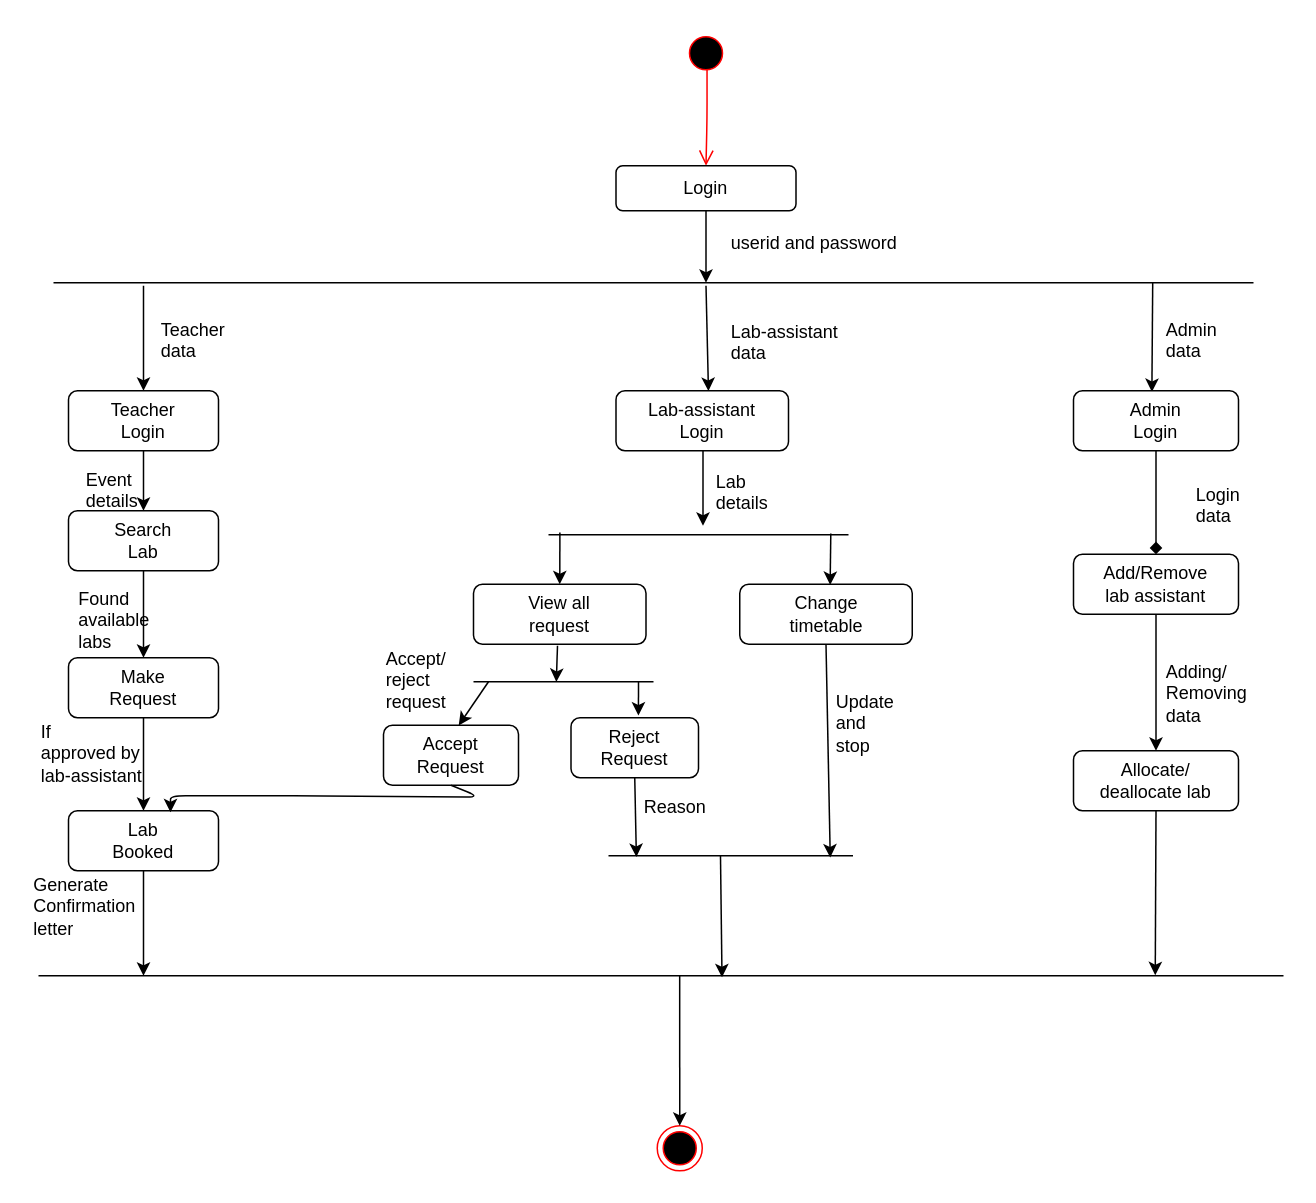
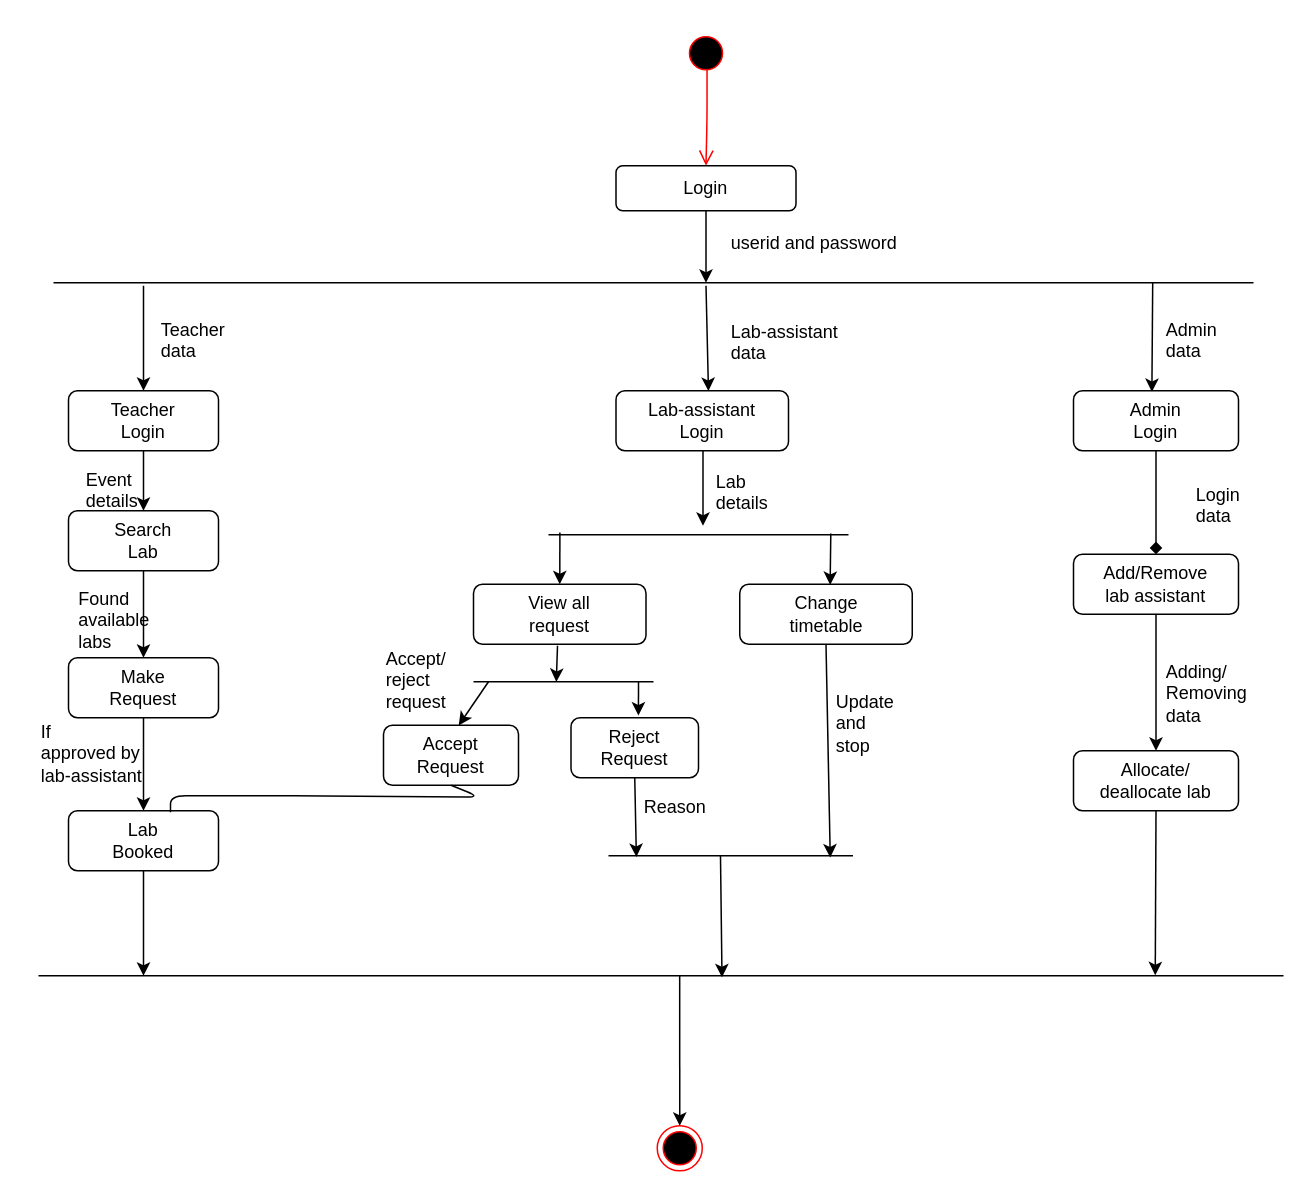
(171, 798) -> (170, 802)
(98, 901) -> none
